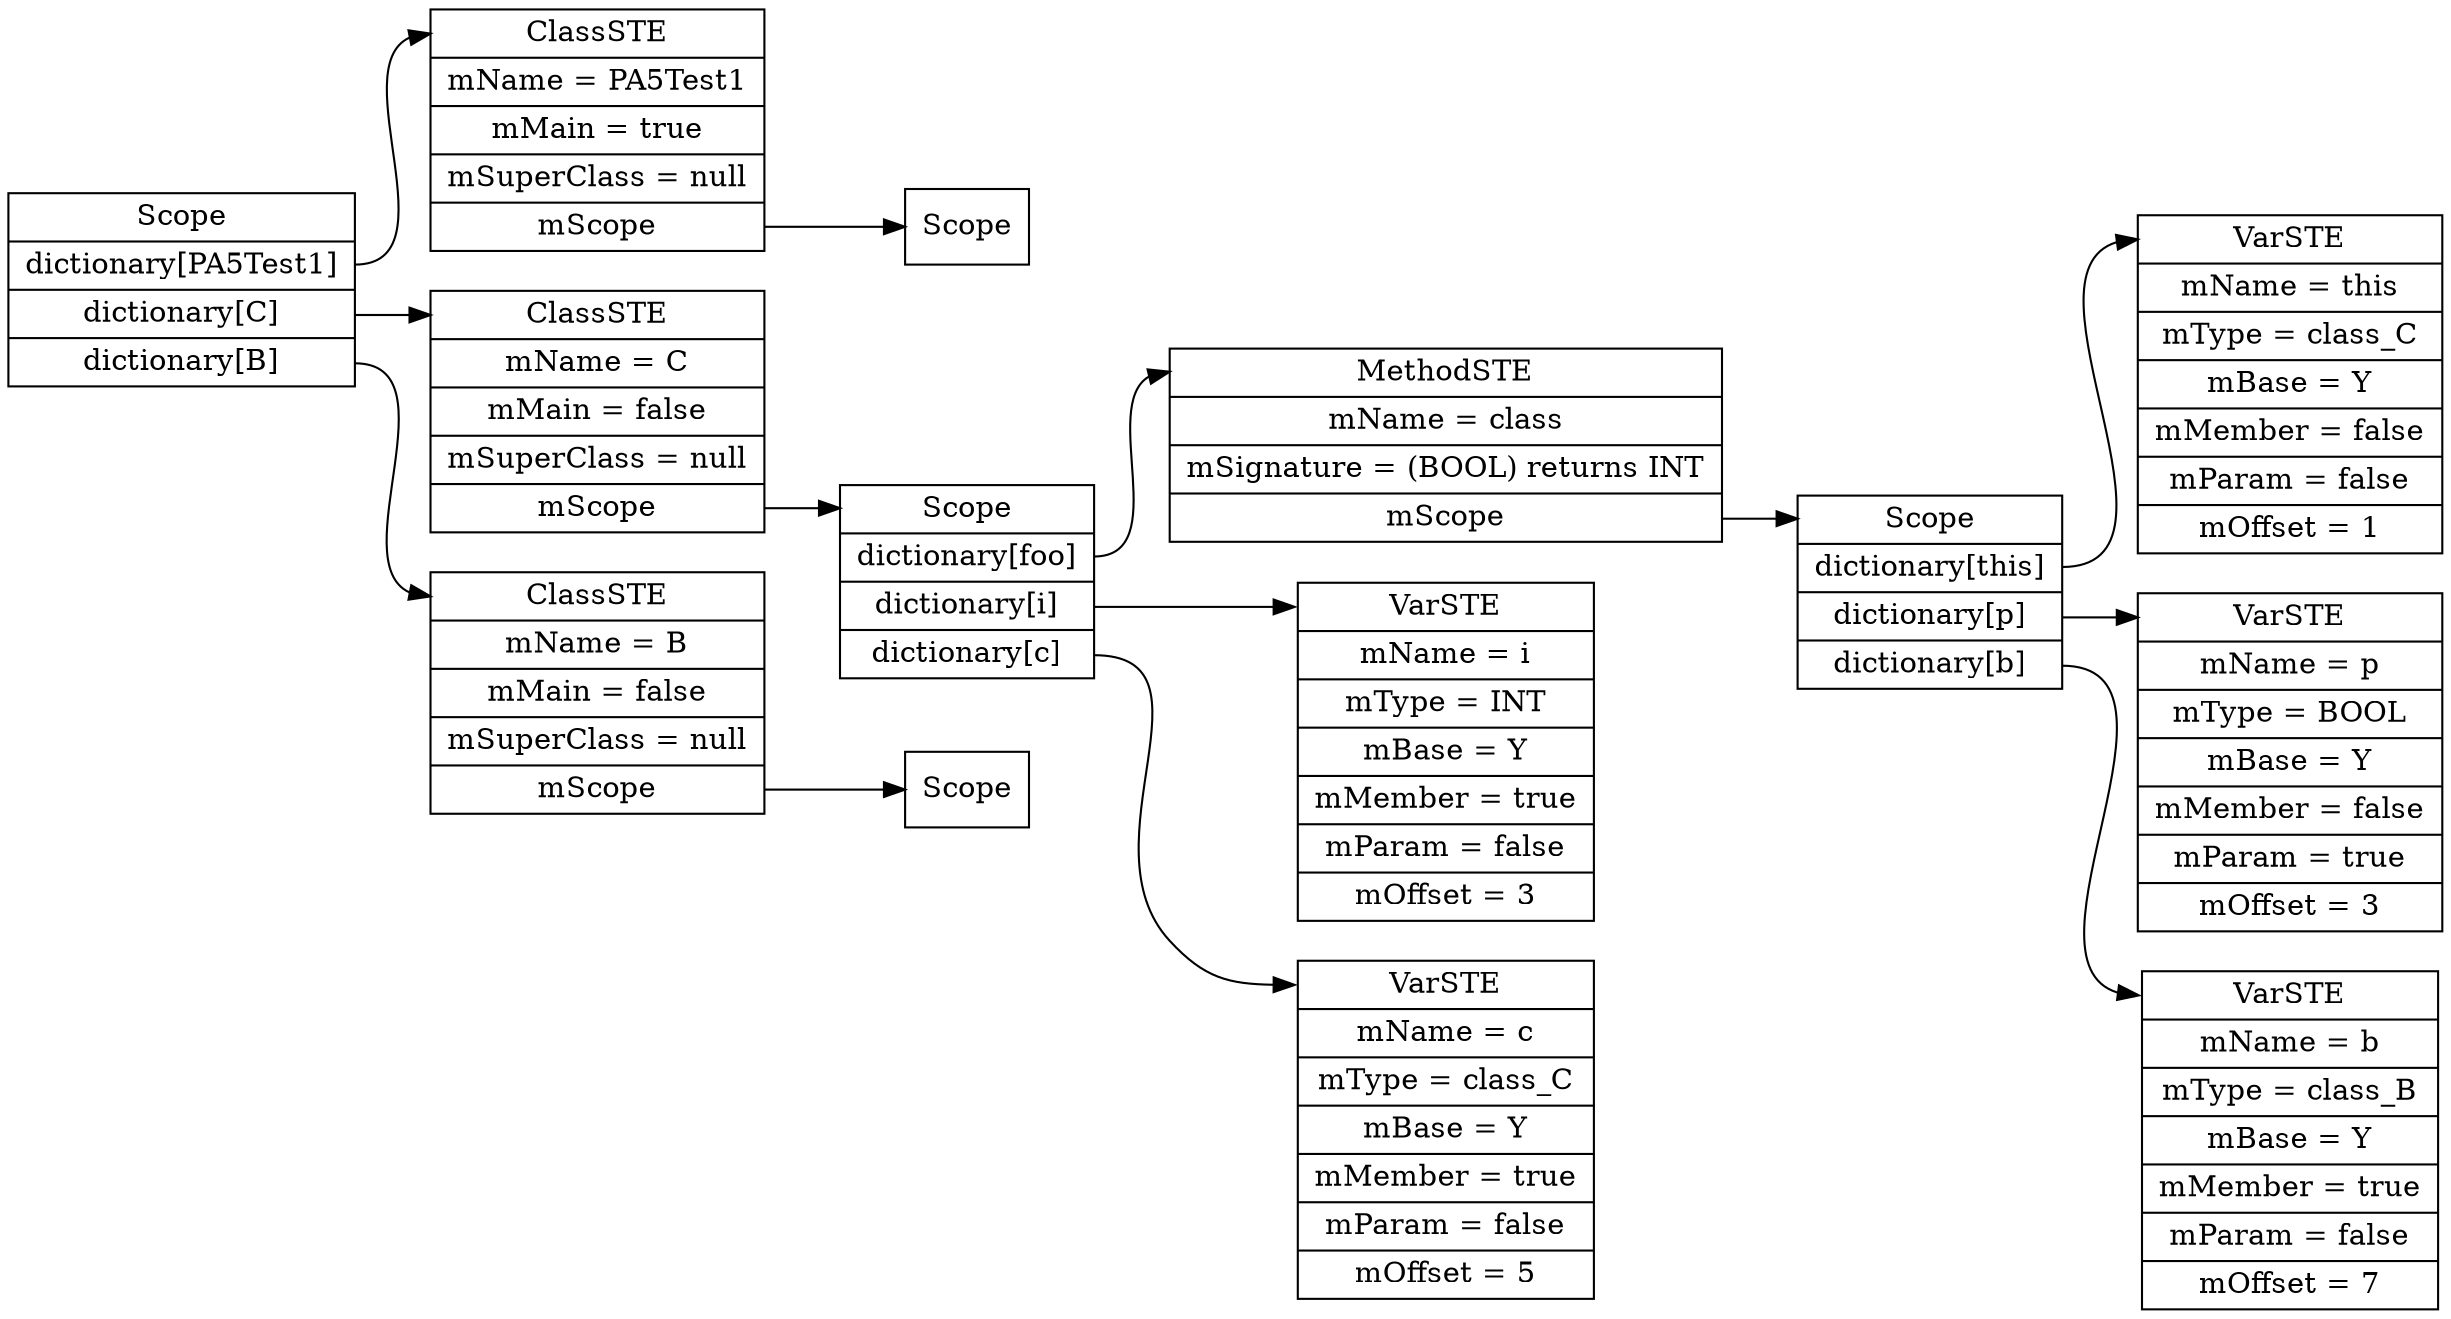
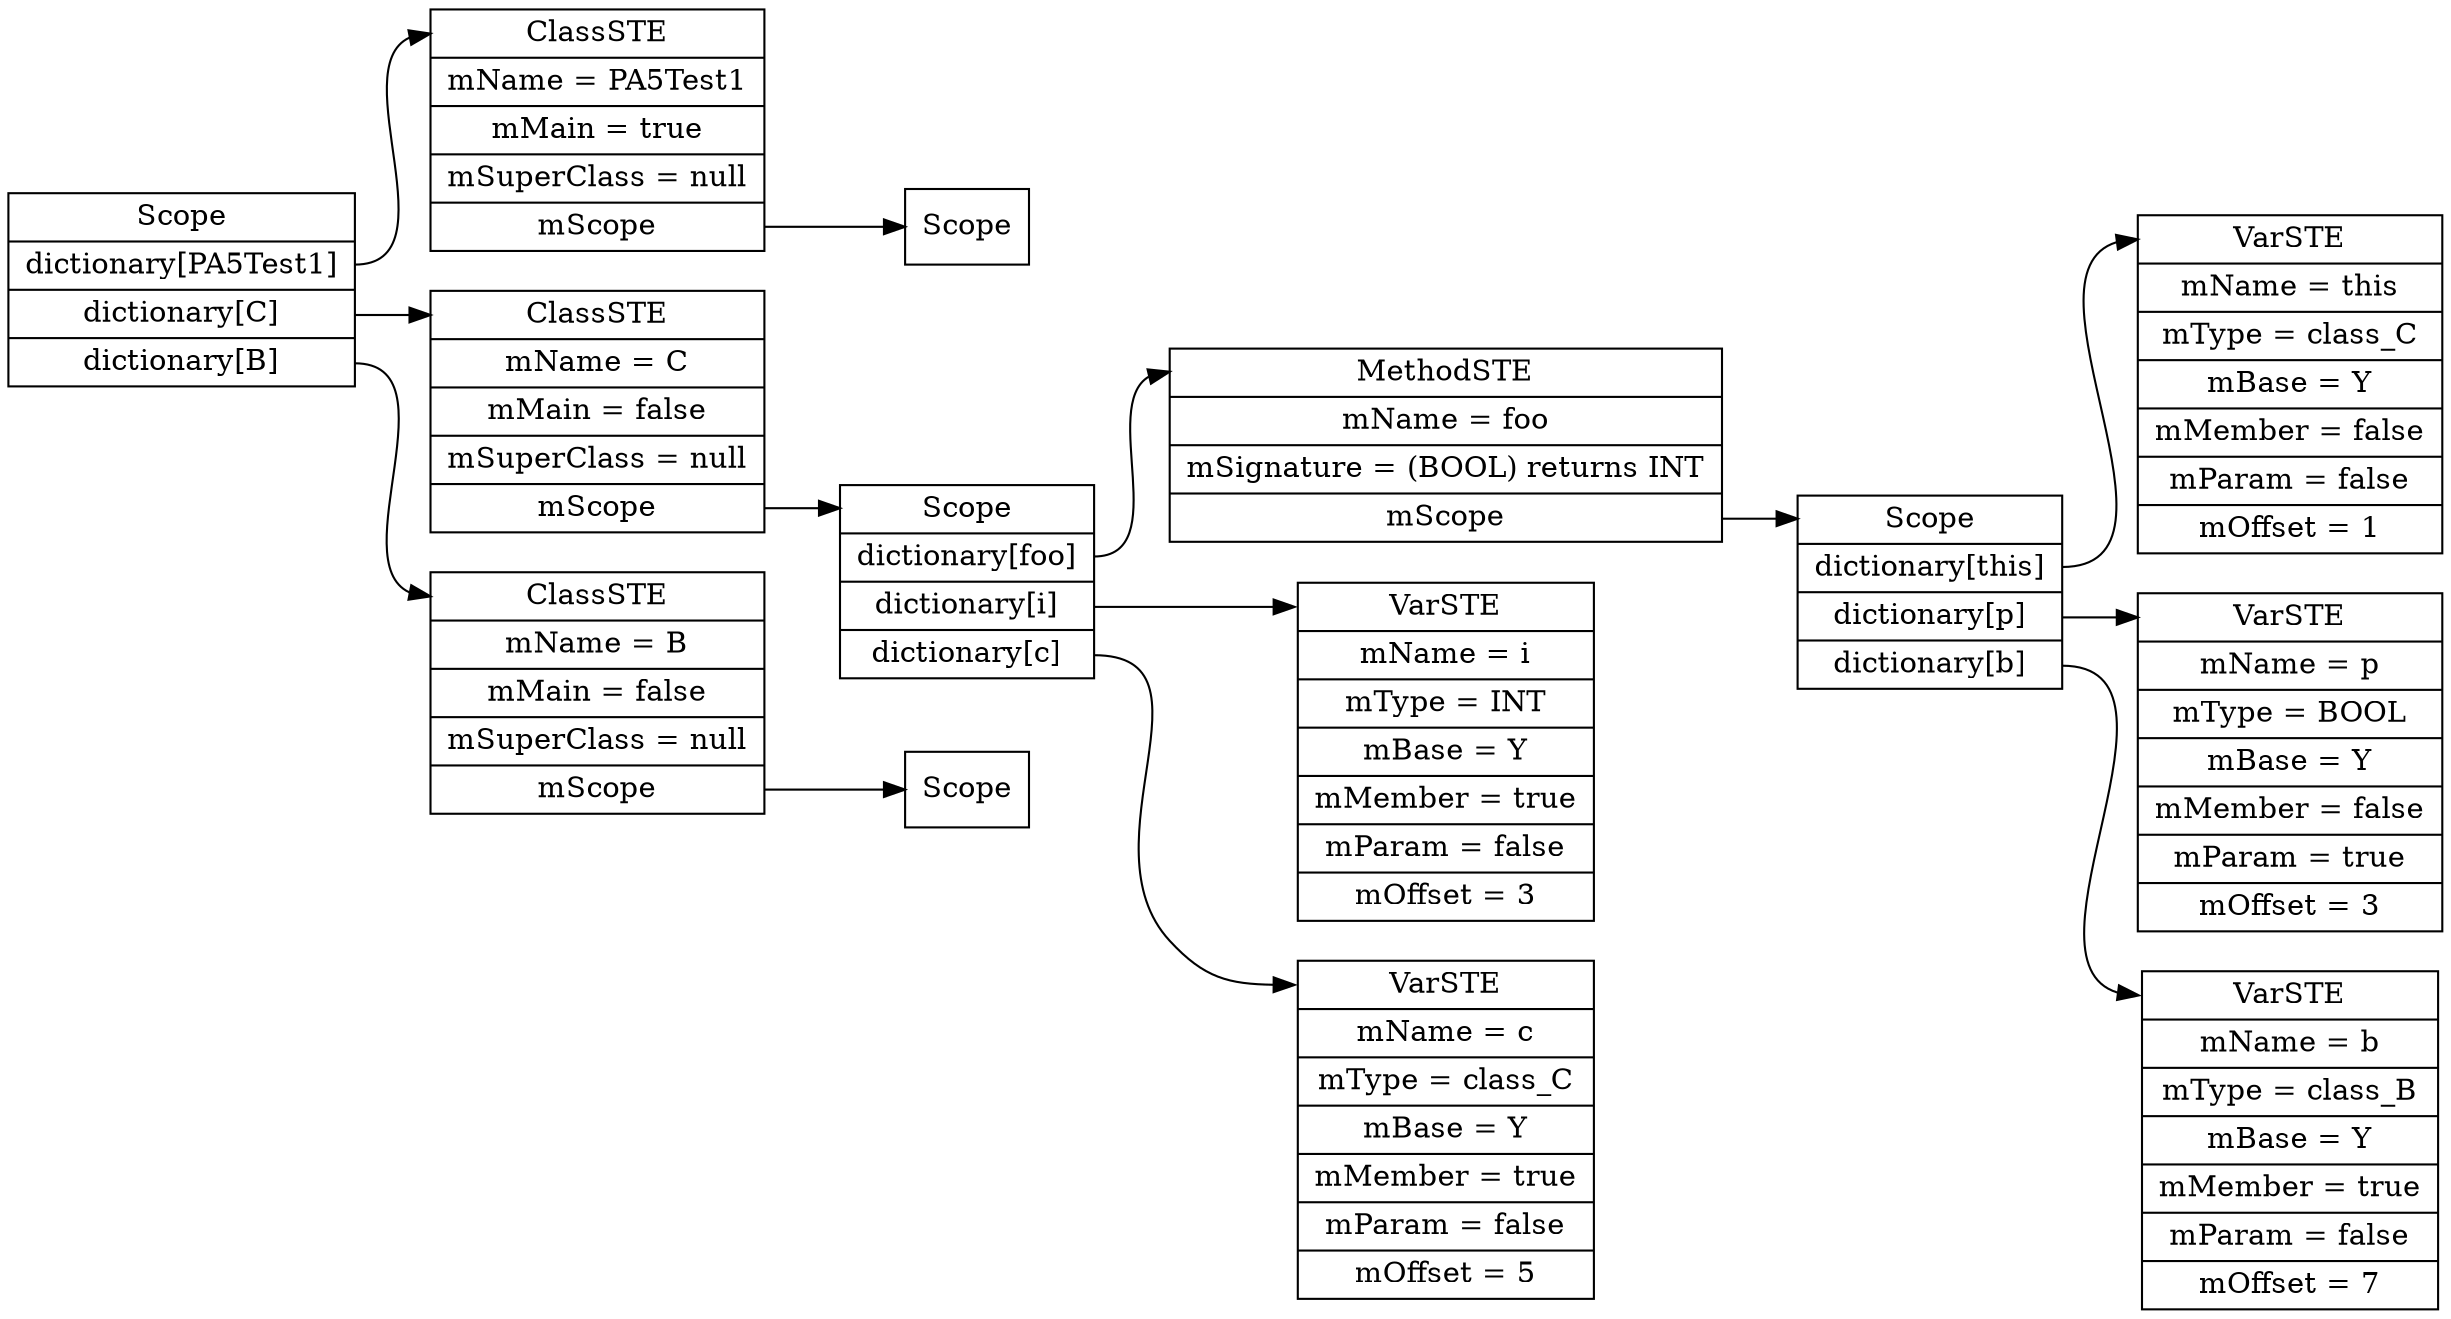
(1446, 420) -> (1446, 420)
